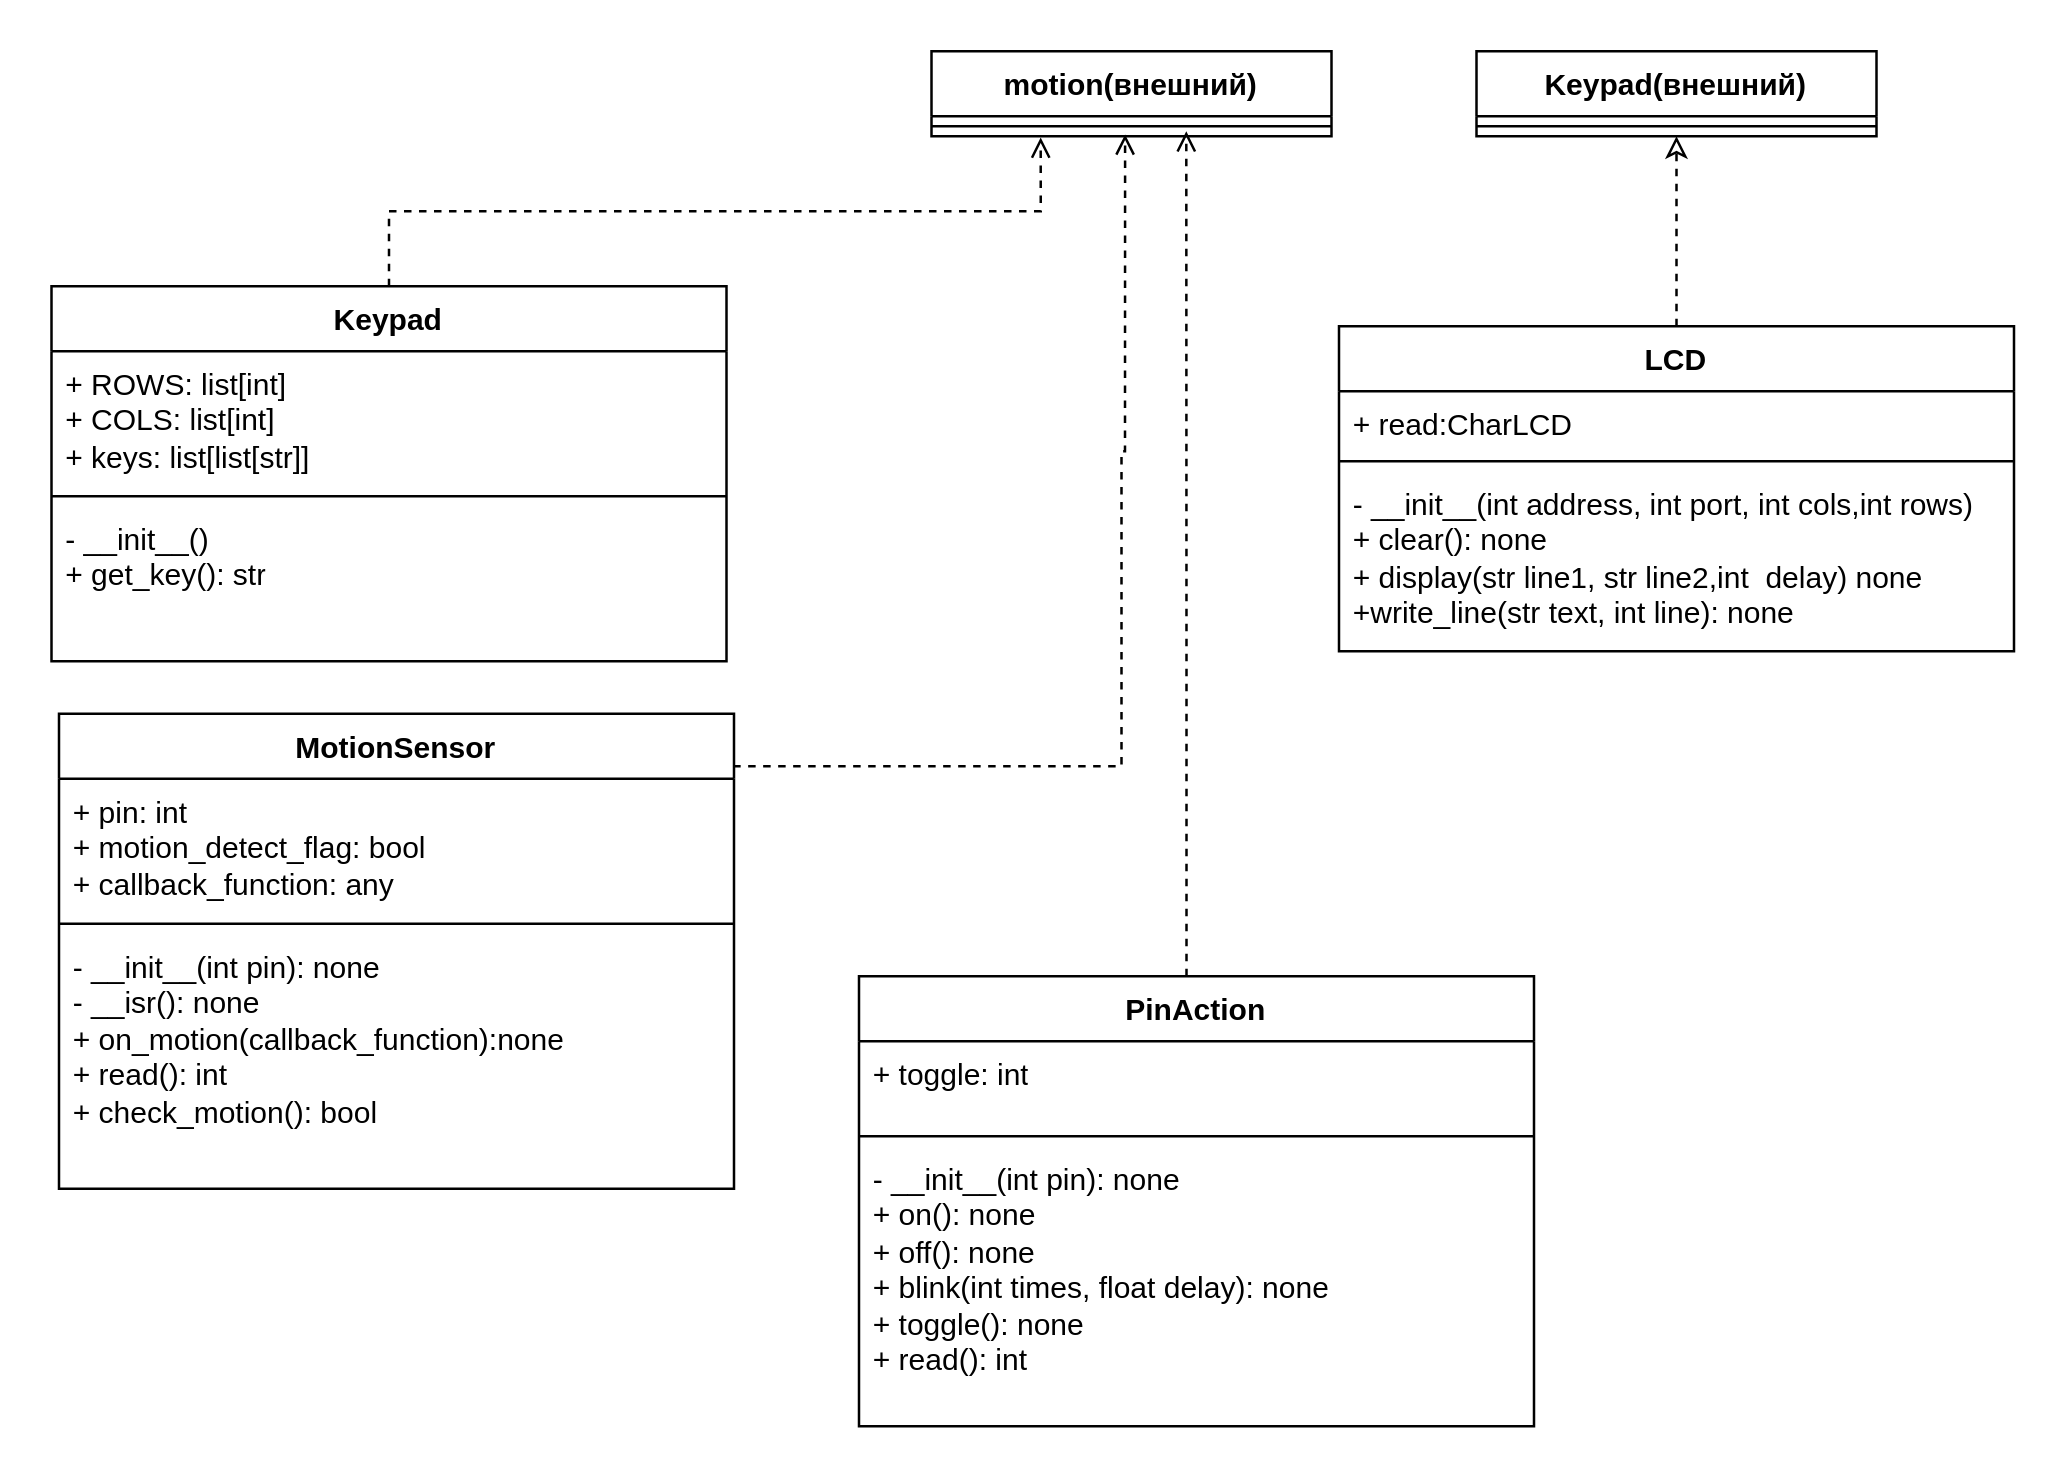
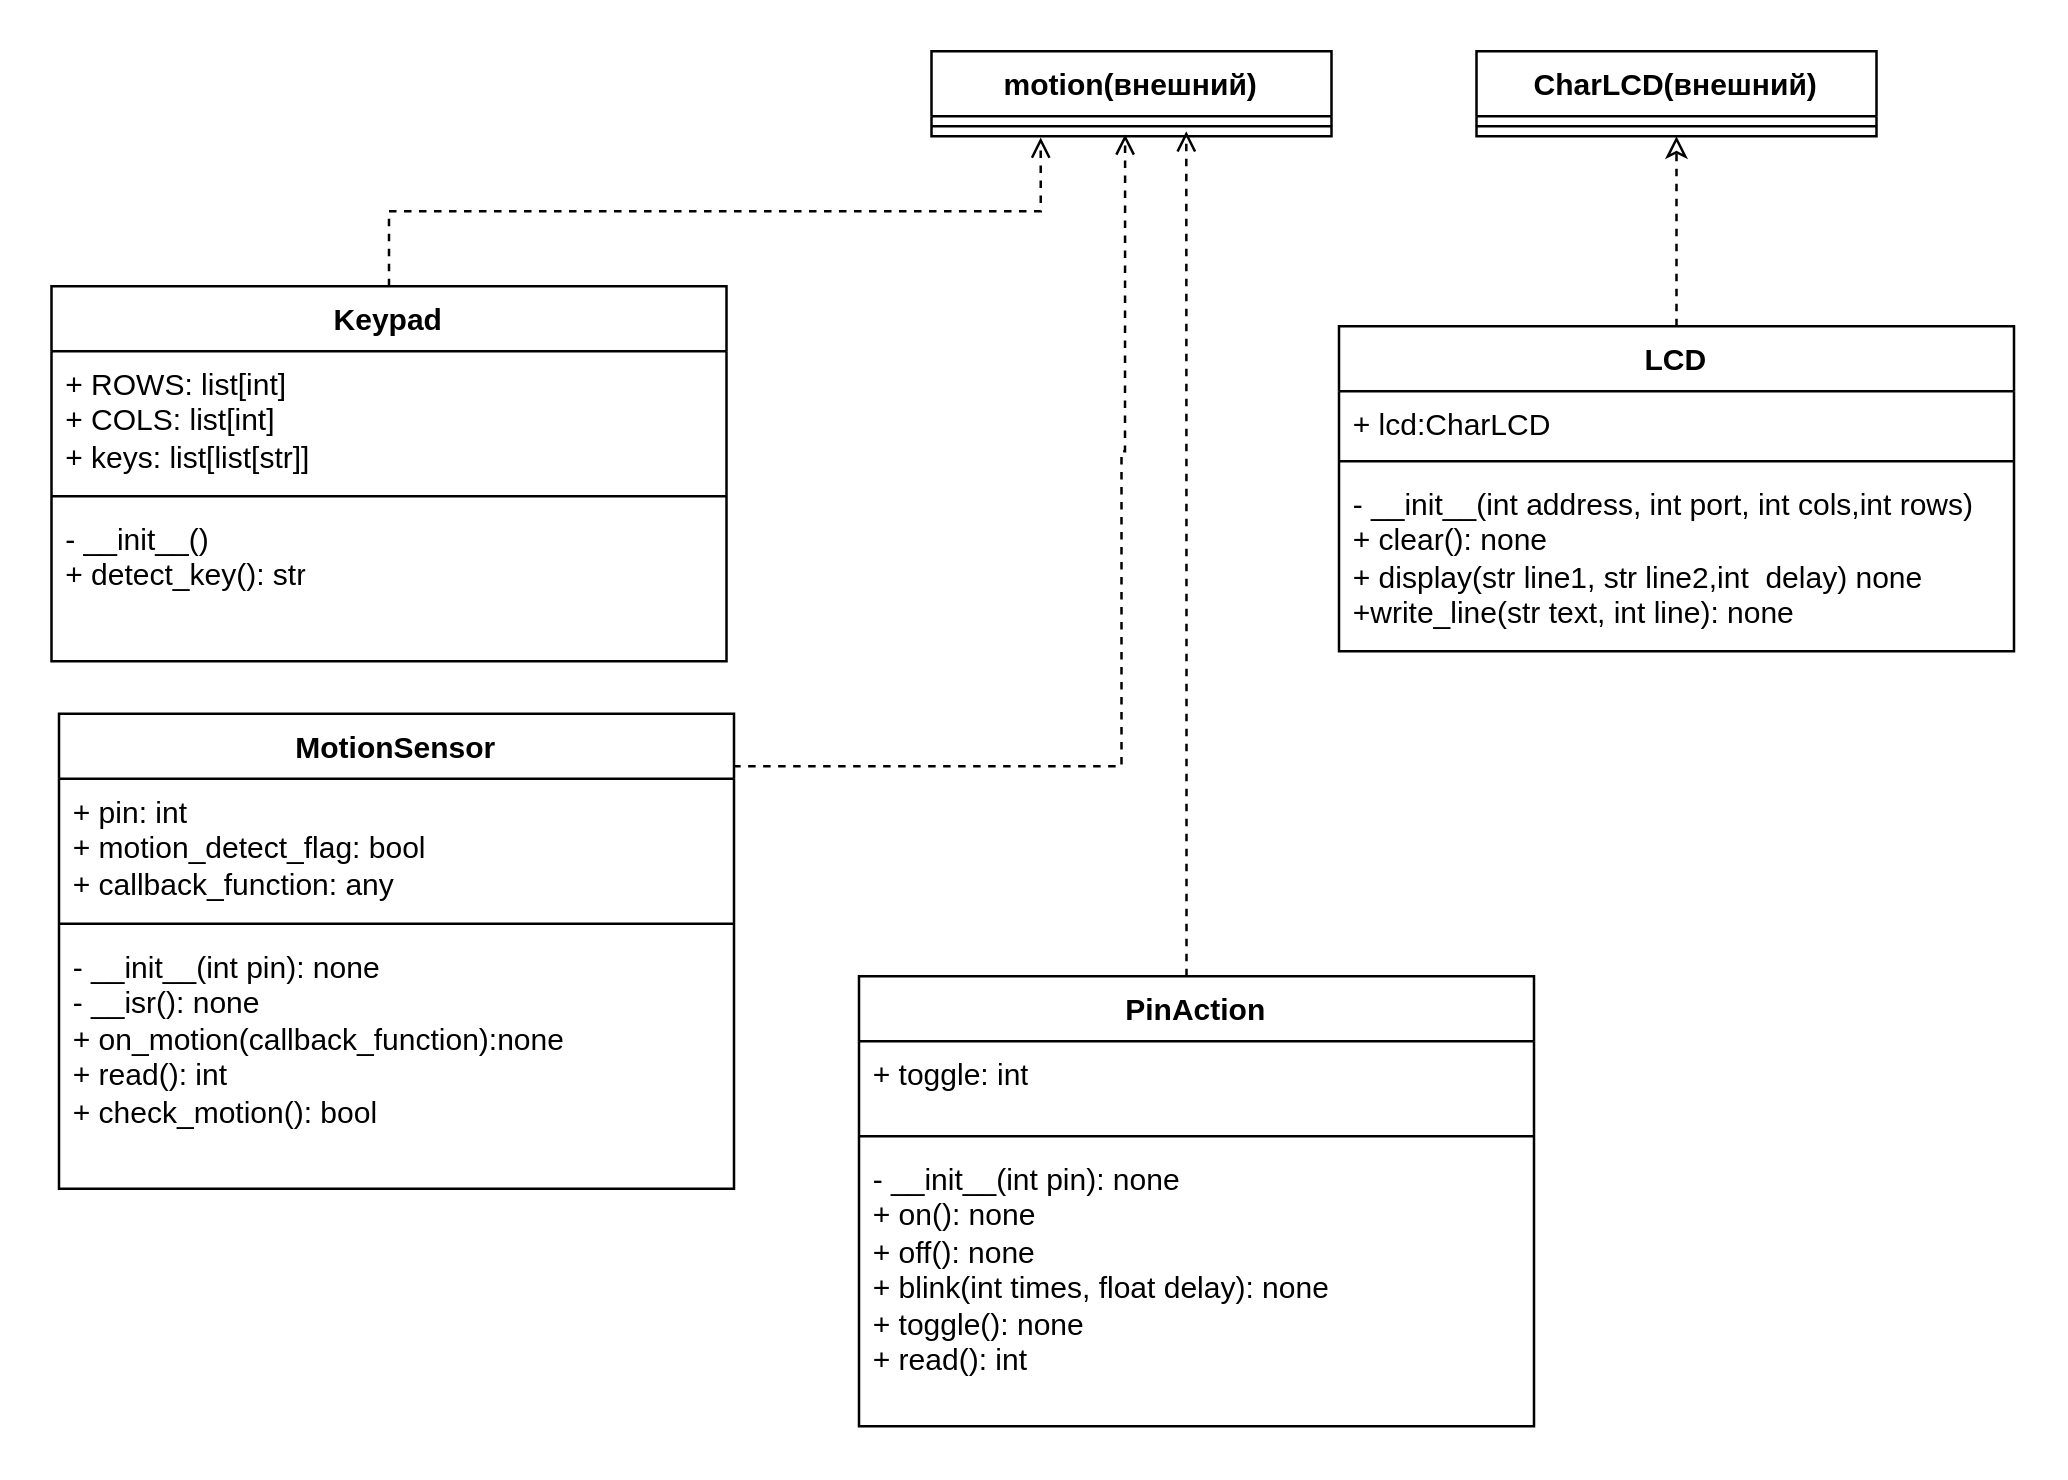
(1676, 87) -> (1676, 87)
(1464, 427) -> (1451, 427)
(189, 560) -> (214, 560)
